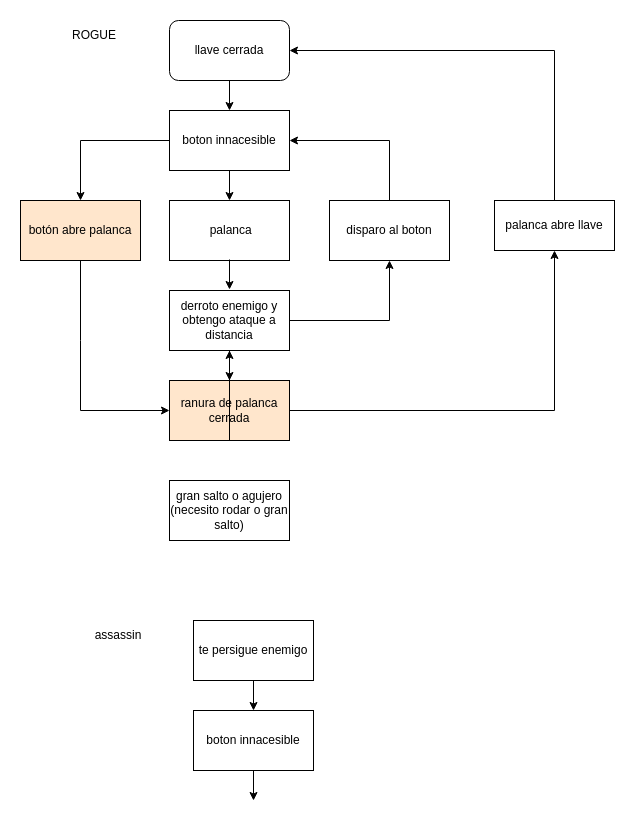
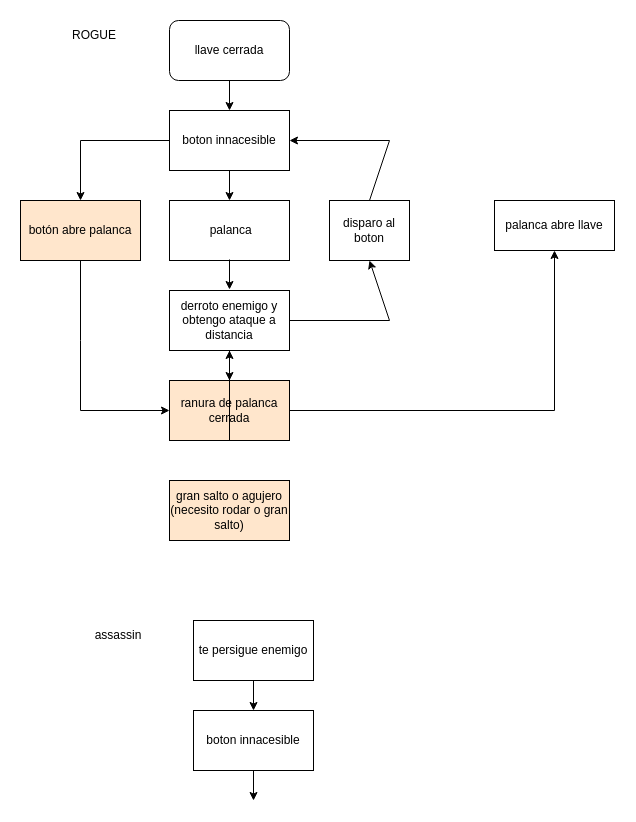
(500, 51) -> none
(390, 231) -> (370, 231)
(230, 511) -> (230, 511)
